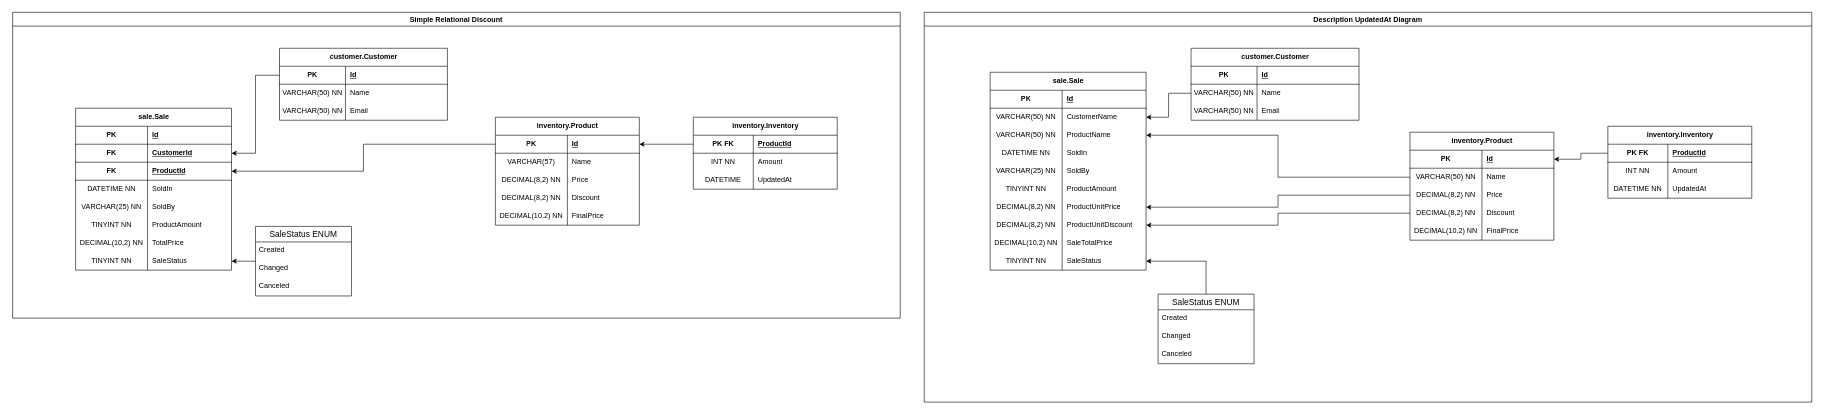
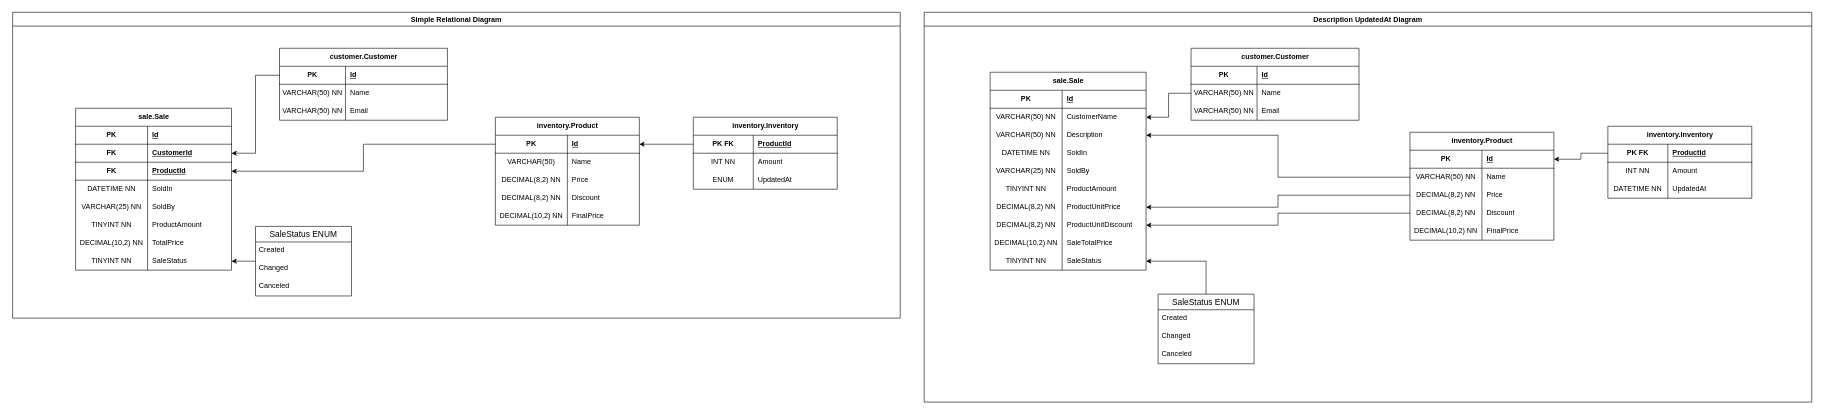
(456, 20) -> (456, 20)
(1089, 135) -> (1087, 135)
(531, 162) -> (531, 162)
(723, 180) -> (723, 180)
